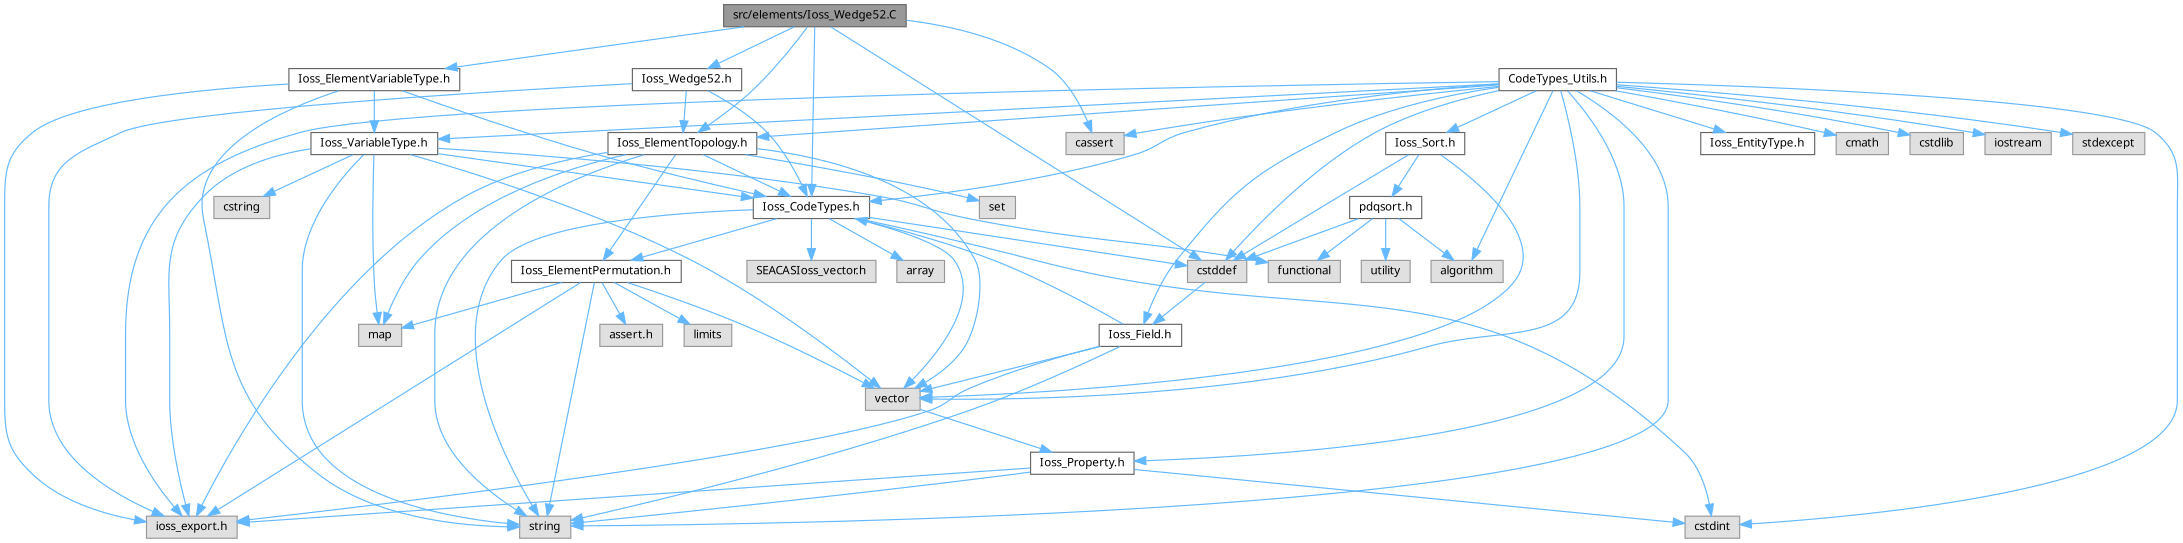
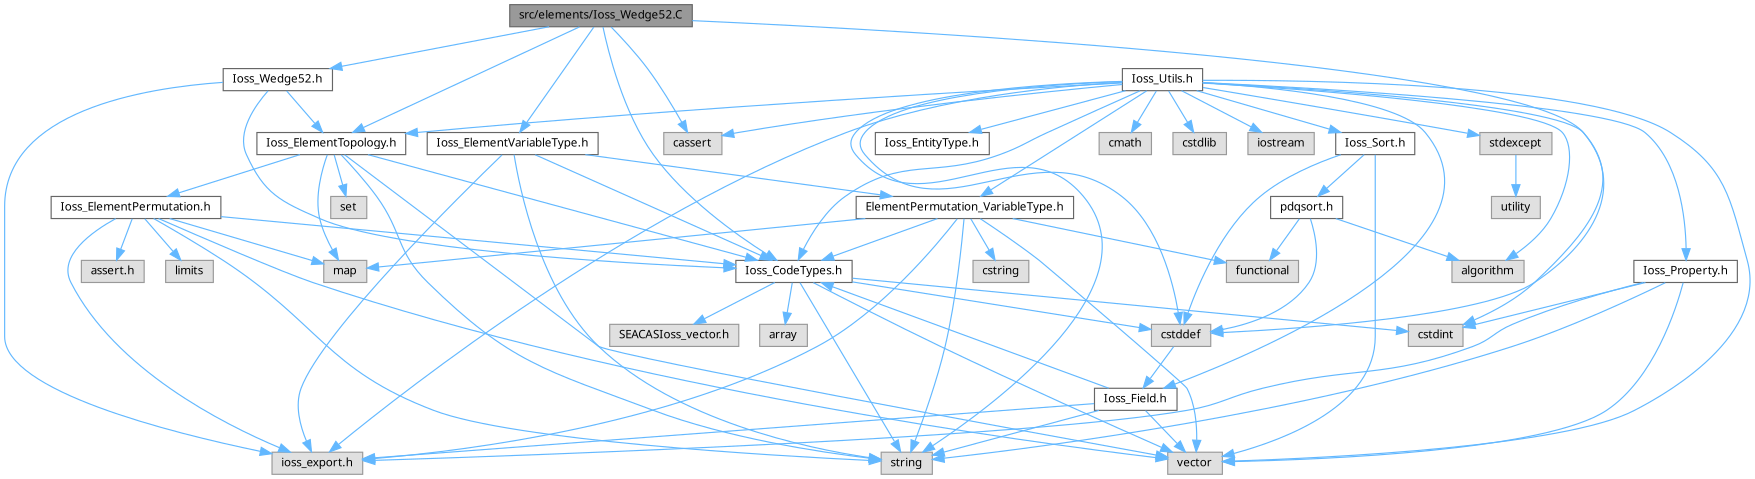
(1558, 80) -> (1162, 80)
(374, 144) -> (965, 208)
(1386, 234) -> (1516, 170)
(710, 238) -> (472, 240)
(363, 277) -> none
(980, 429) -> (1600, 413)
